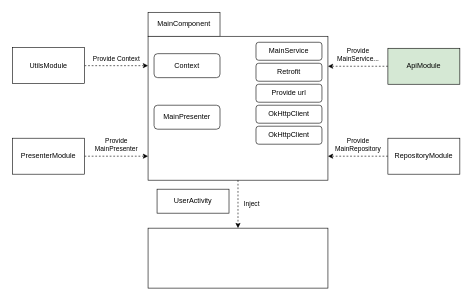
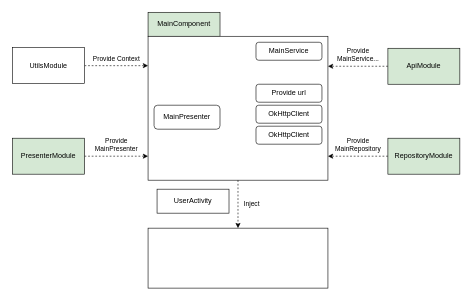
(184, 24) -> (184, 24)
(187, 66) -> none
(289, 72) -> none
(48, 156) -> (48, 156)
(424, 156) -> (424, 156)
